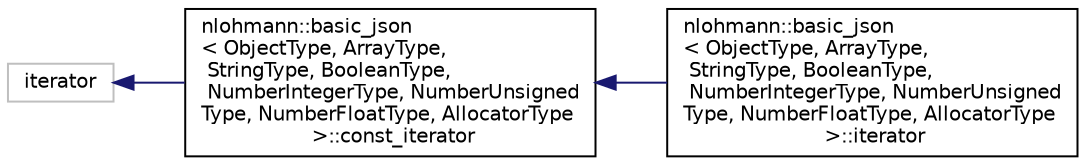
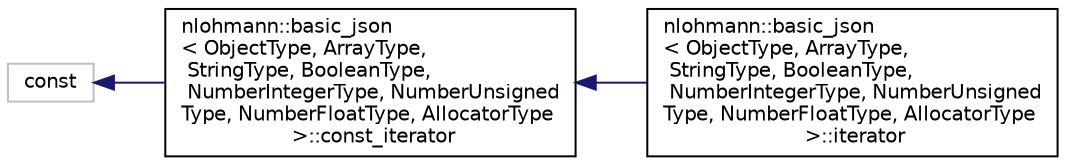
(61, 83) -> (51, 83)
